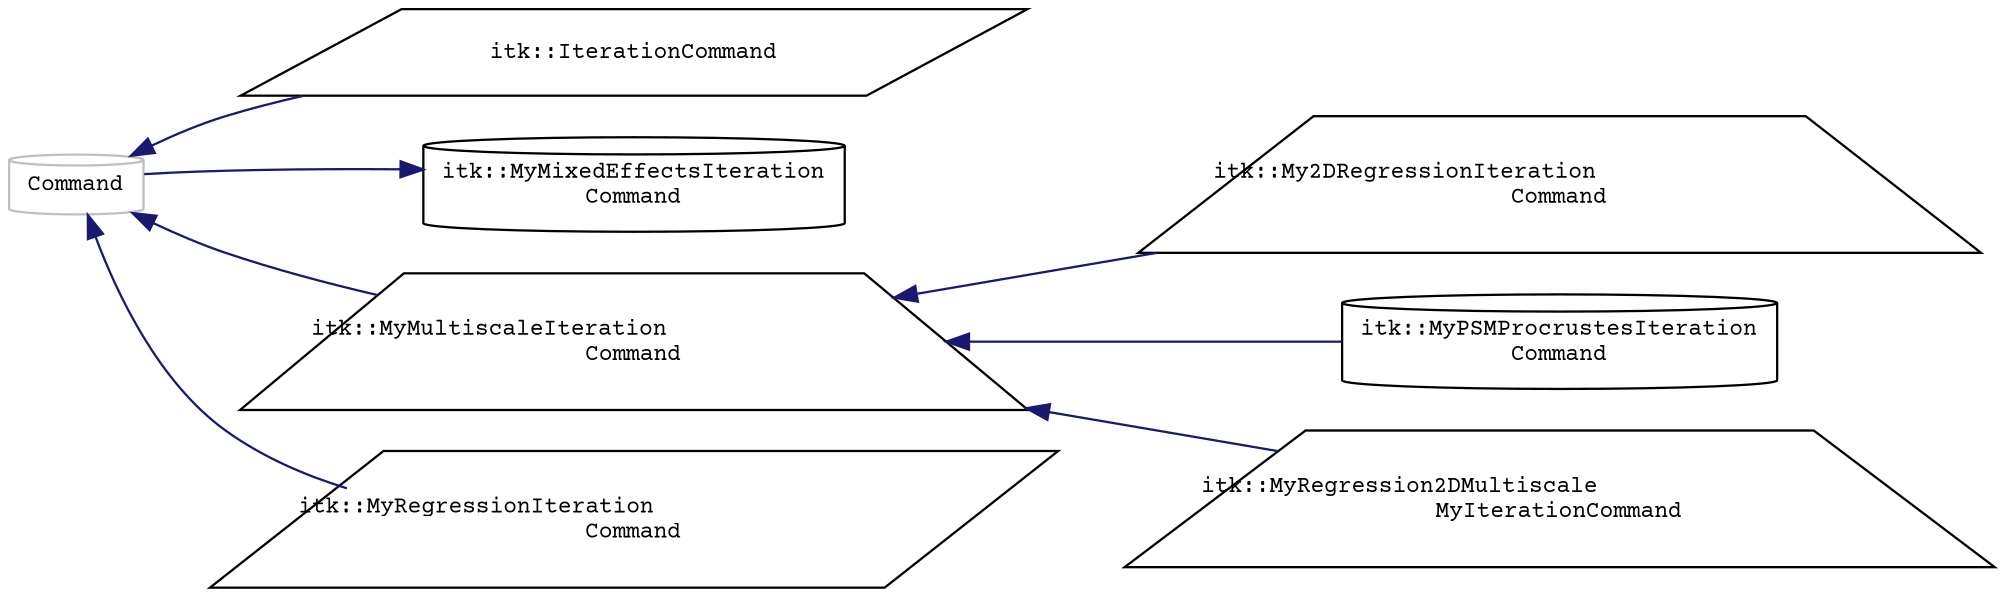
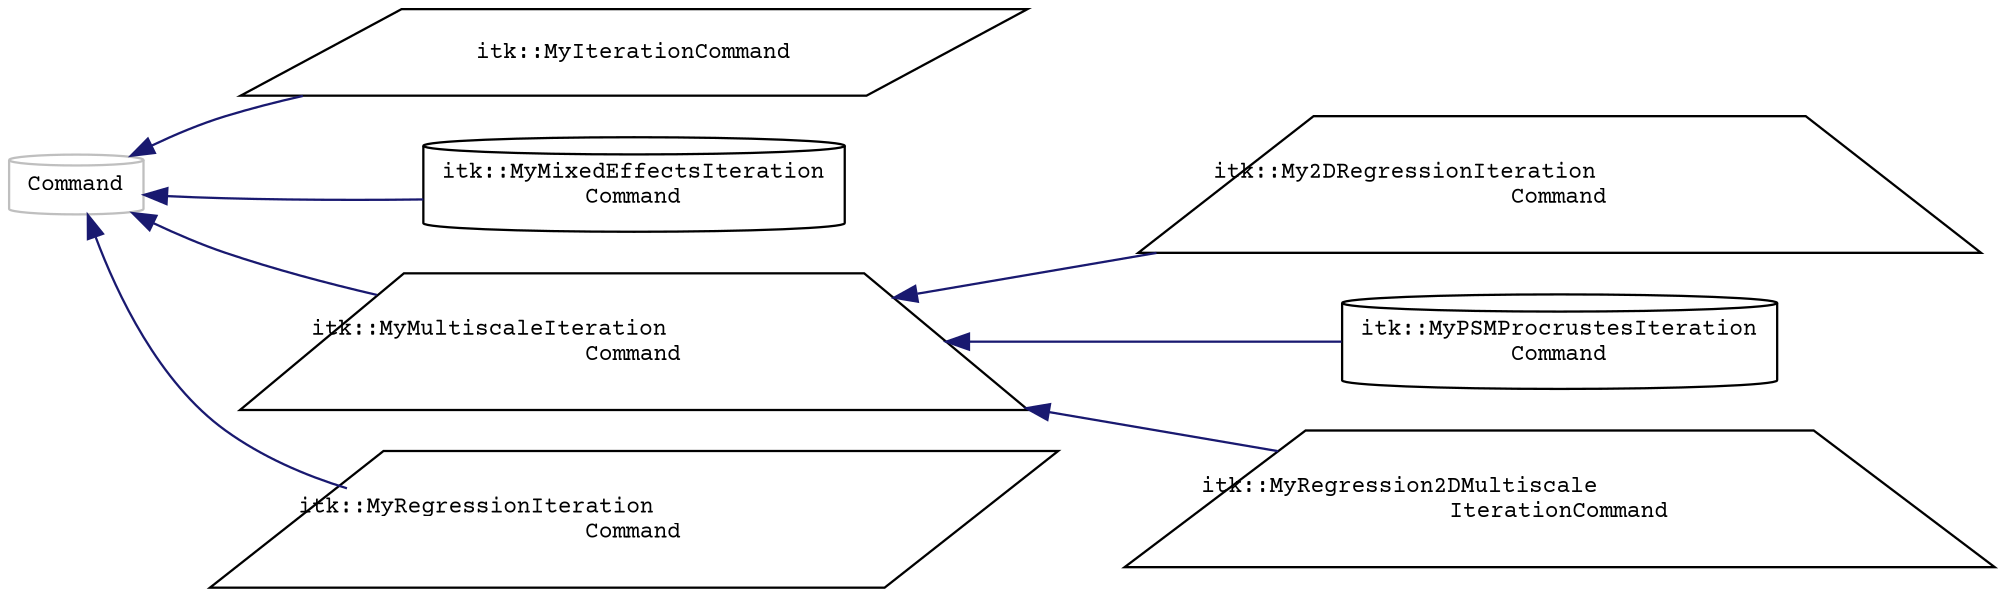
(634, 52) -> (634, 52)
(272, 170) -> (295, 200)
(1560, 499) -> (1560, 499)
